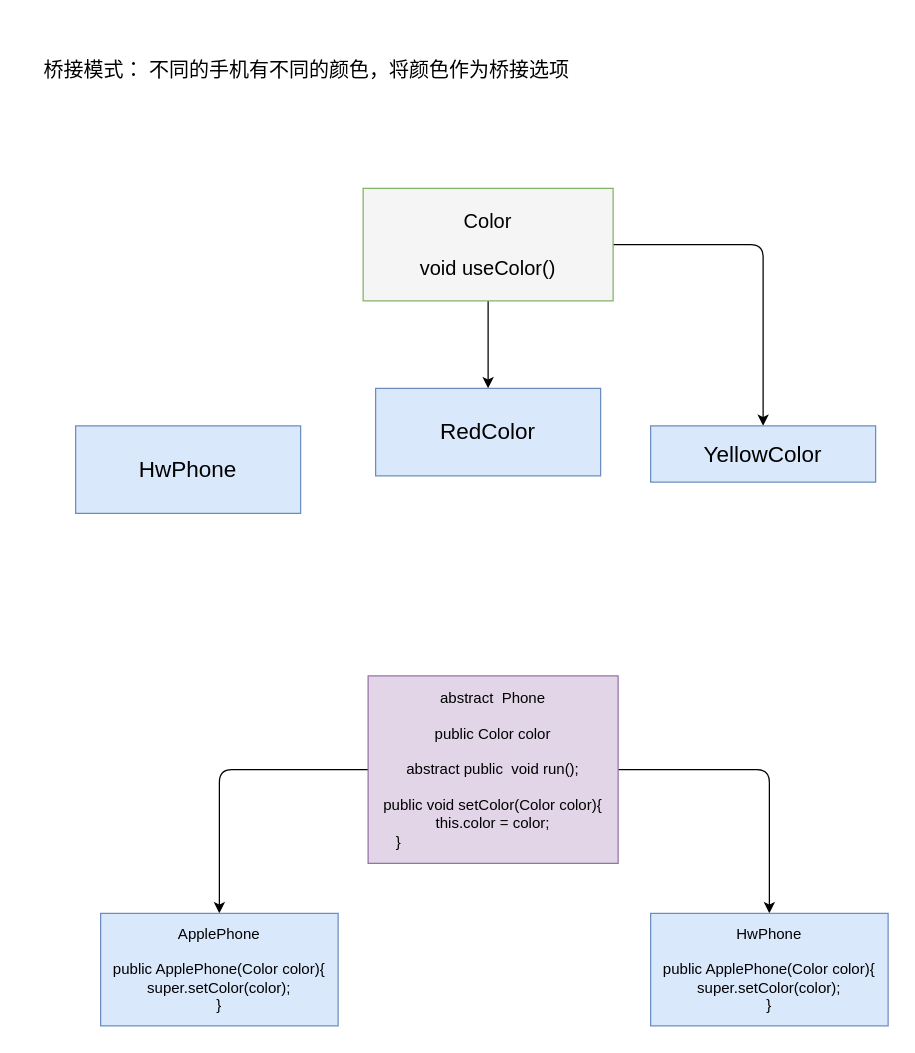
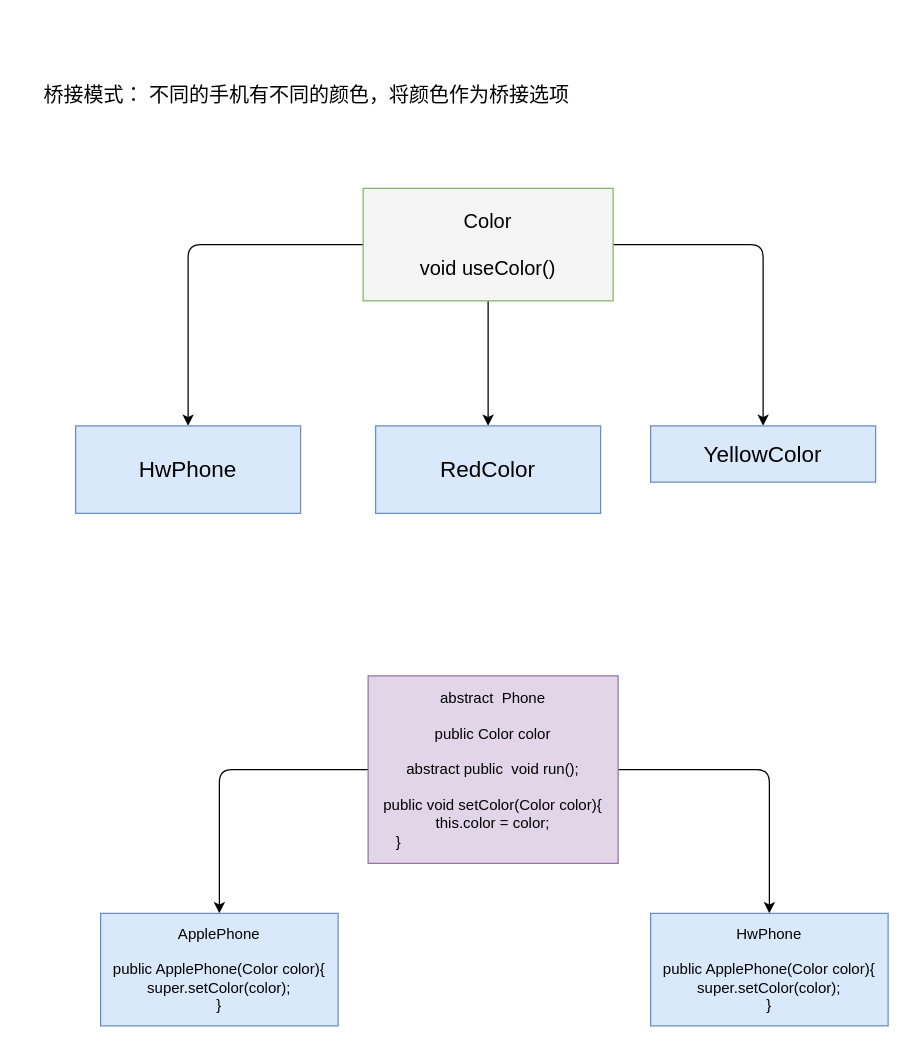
(307, 69) -> (307, 94)
none -> (193, 246)
(488, 432) -> (488, 469)
